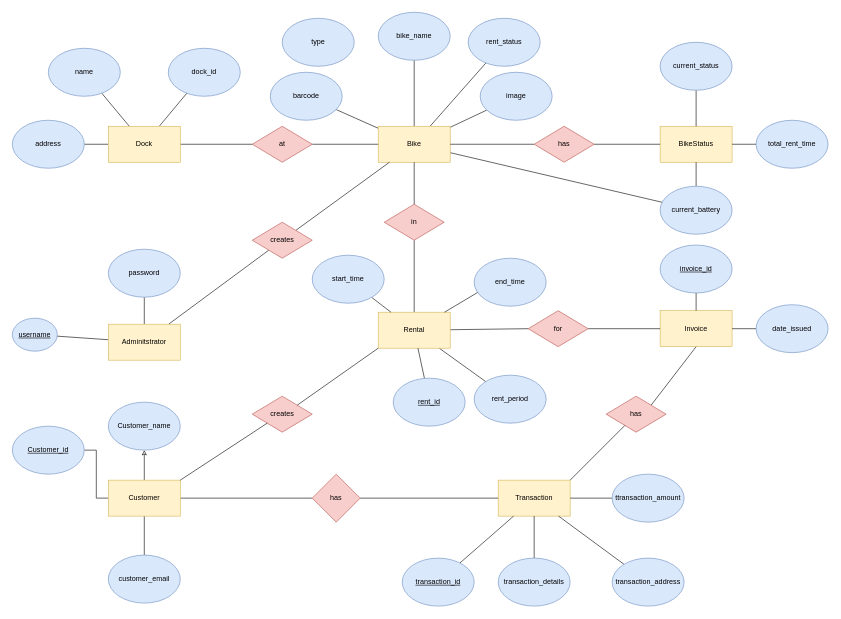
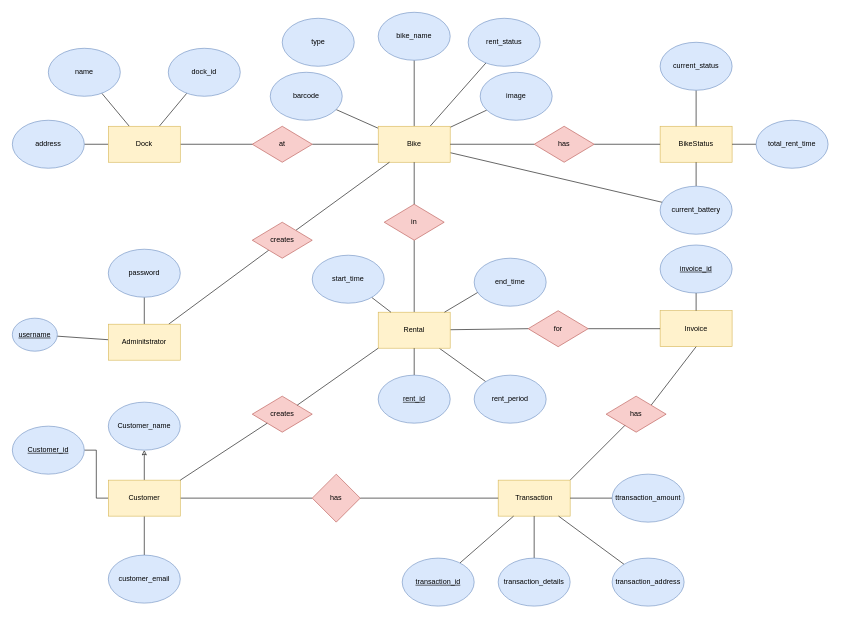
(744, 329) -> none
(792, 329) -> none
(429, 402) -> (414, 399)
